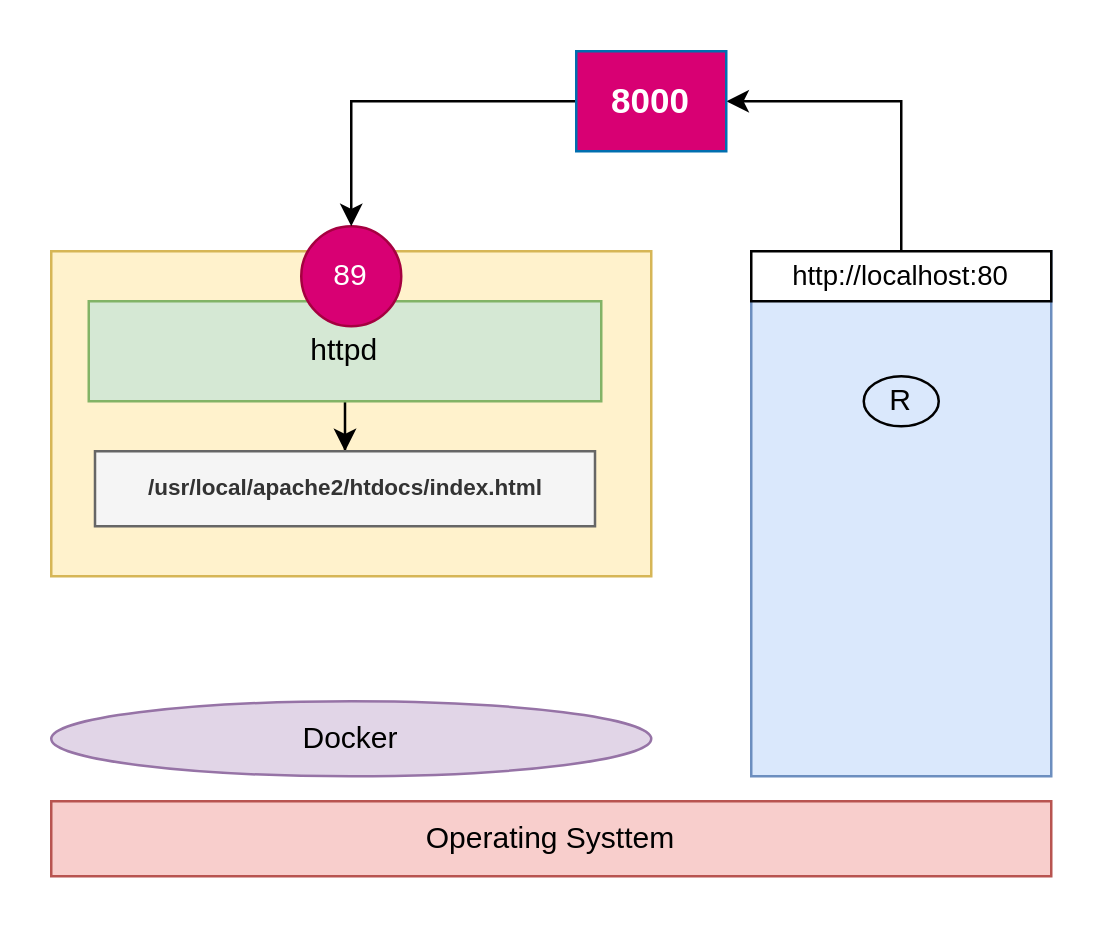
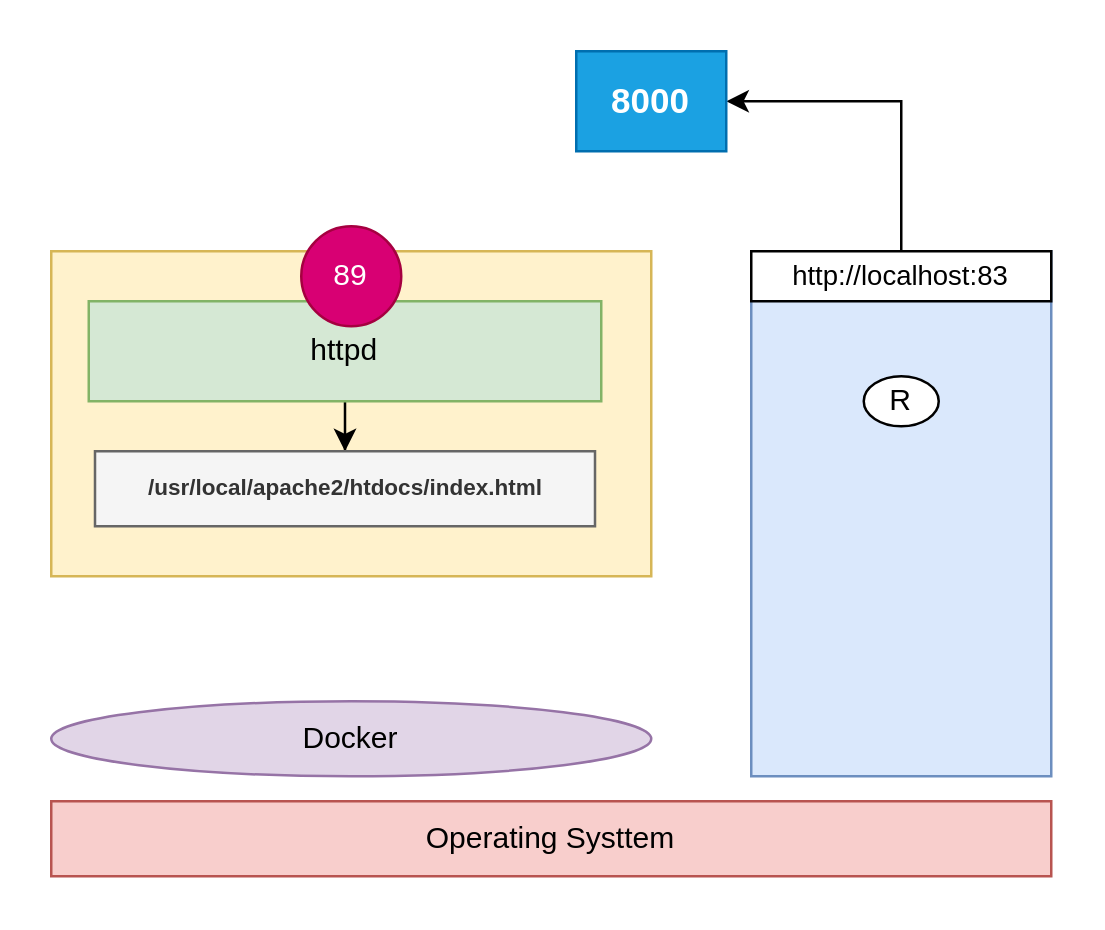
(409, 101) -> none
(651, 101) -> (651, 101)
(901, 276) -> (901, 276)
(901, 401) -> (901, 401)
